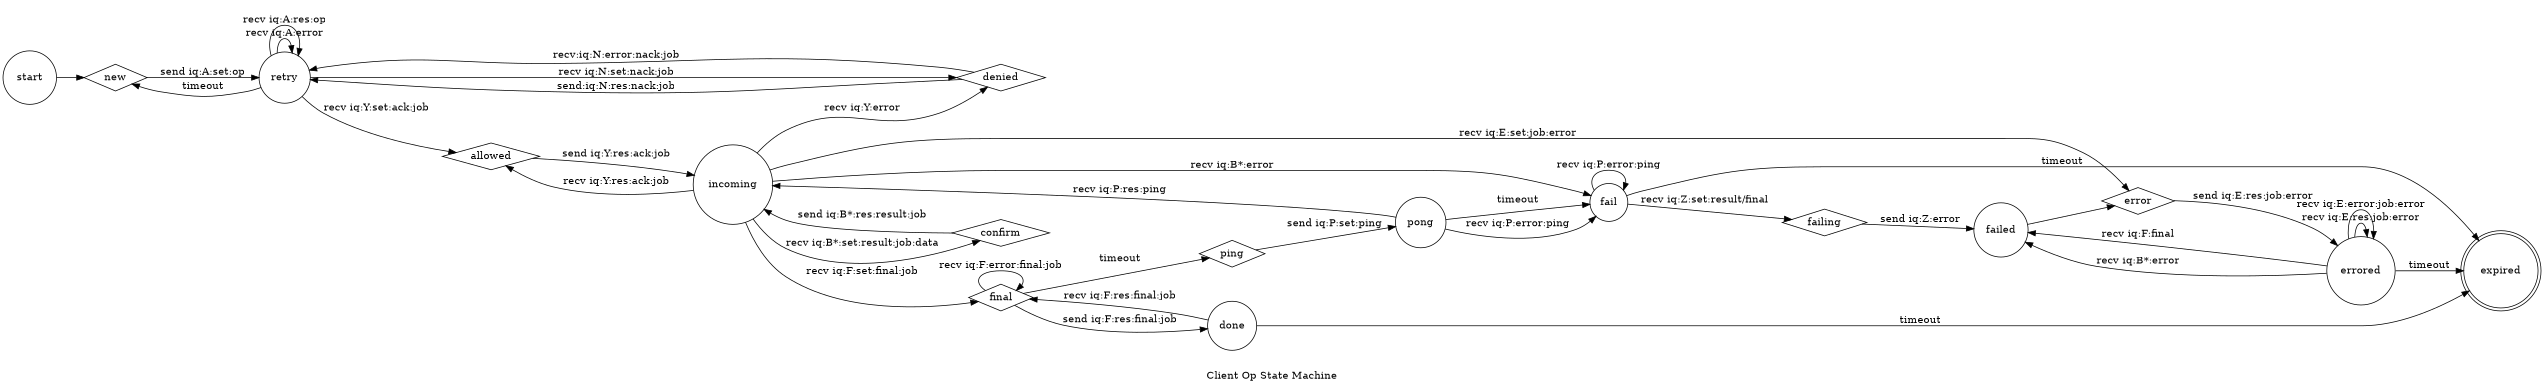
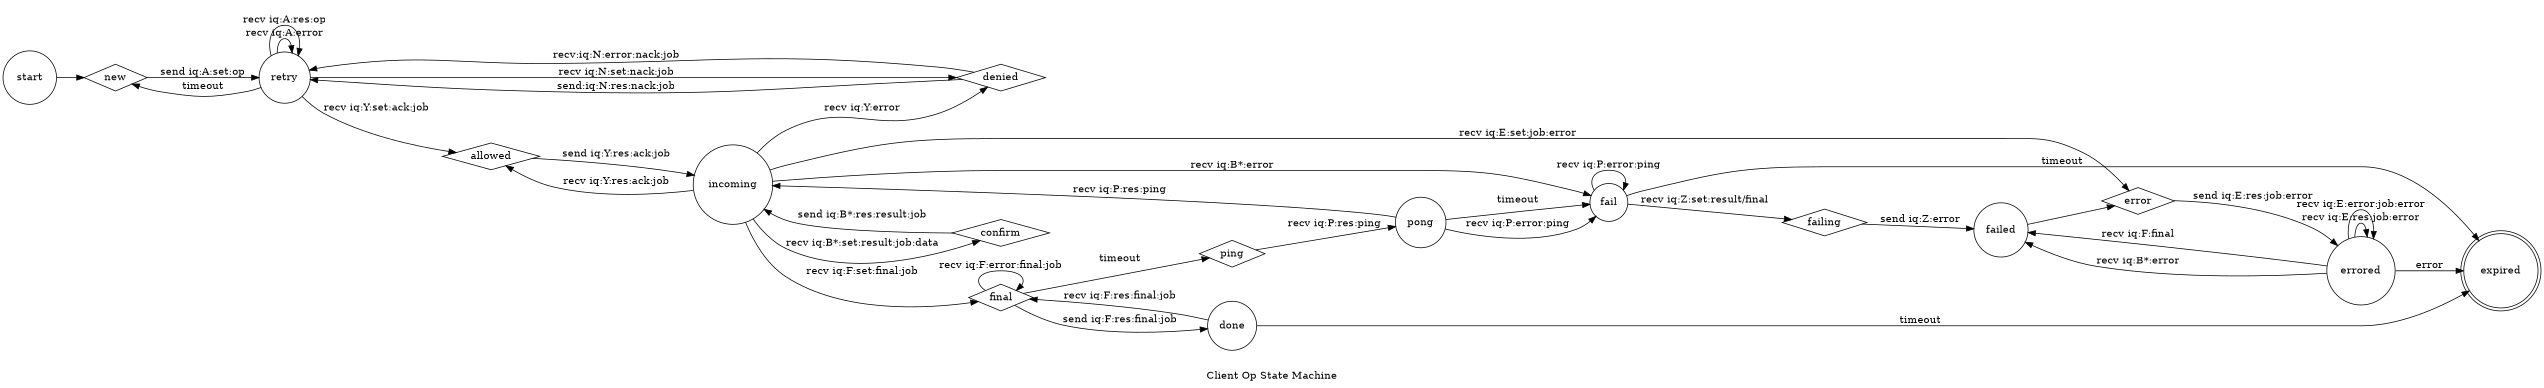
(1335, 224) -> (1335, 224)
(2429, 265) -> (2429, 265)
